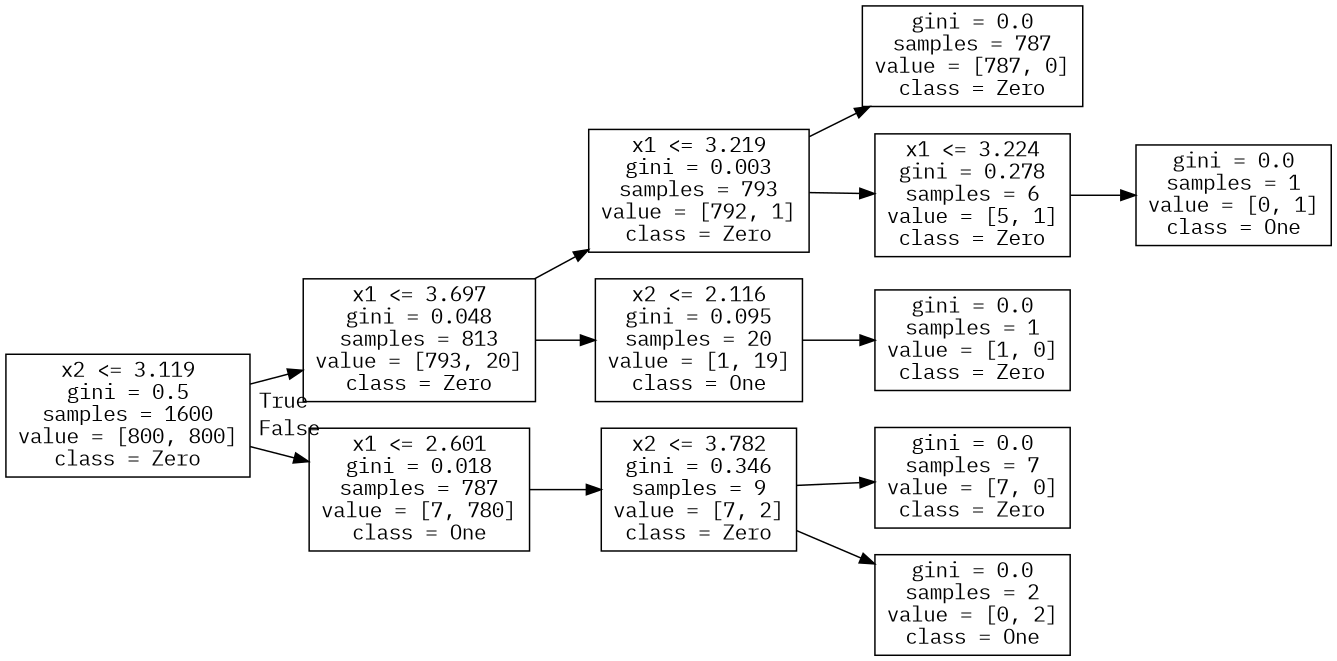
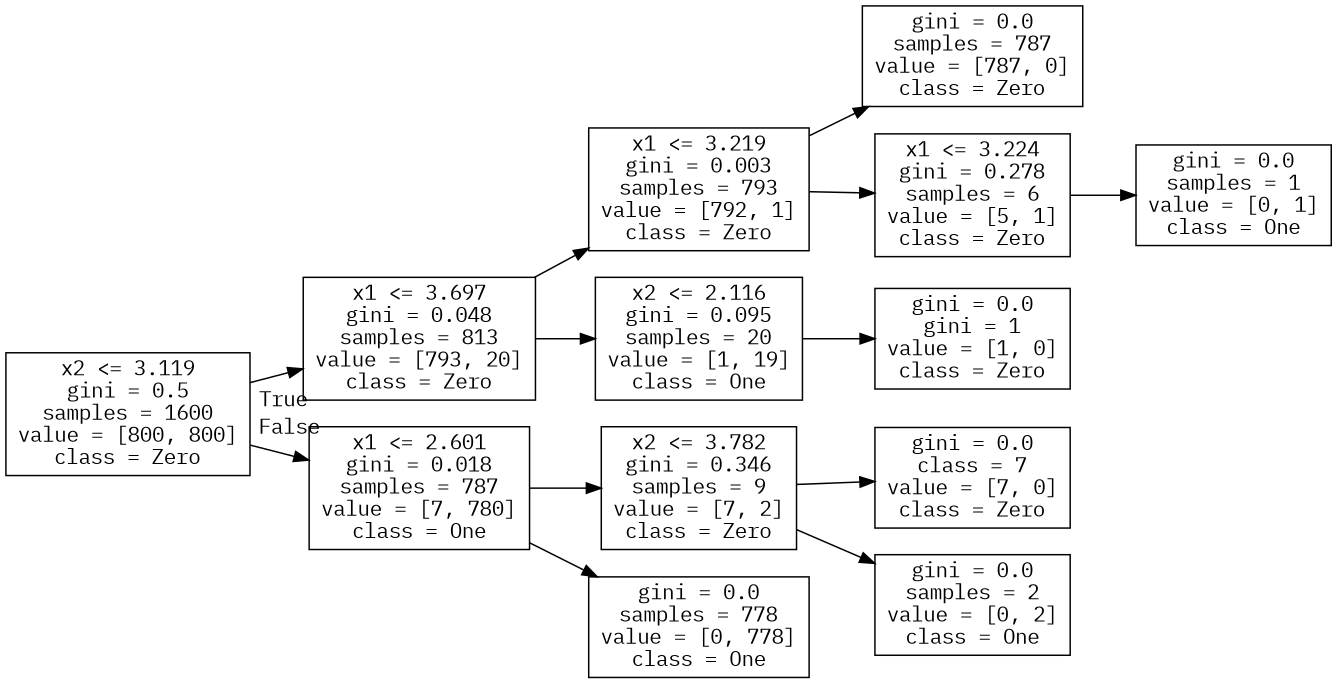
(973, 340) -> (973, 339)
(973, 478) -> (973, 478)
none -> (699, 627)
